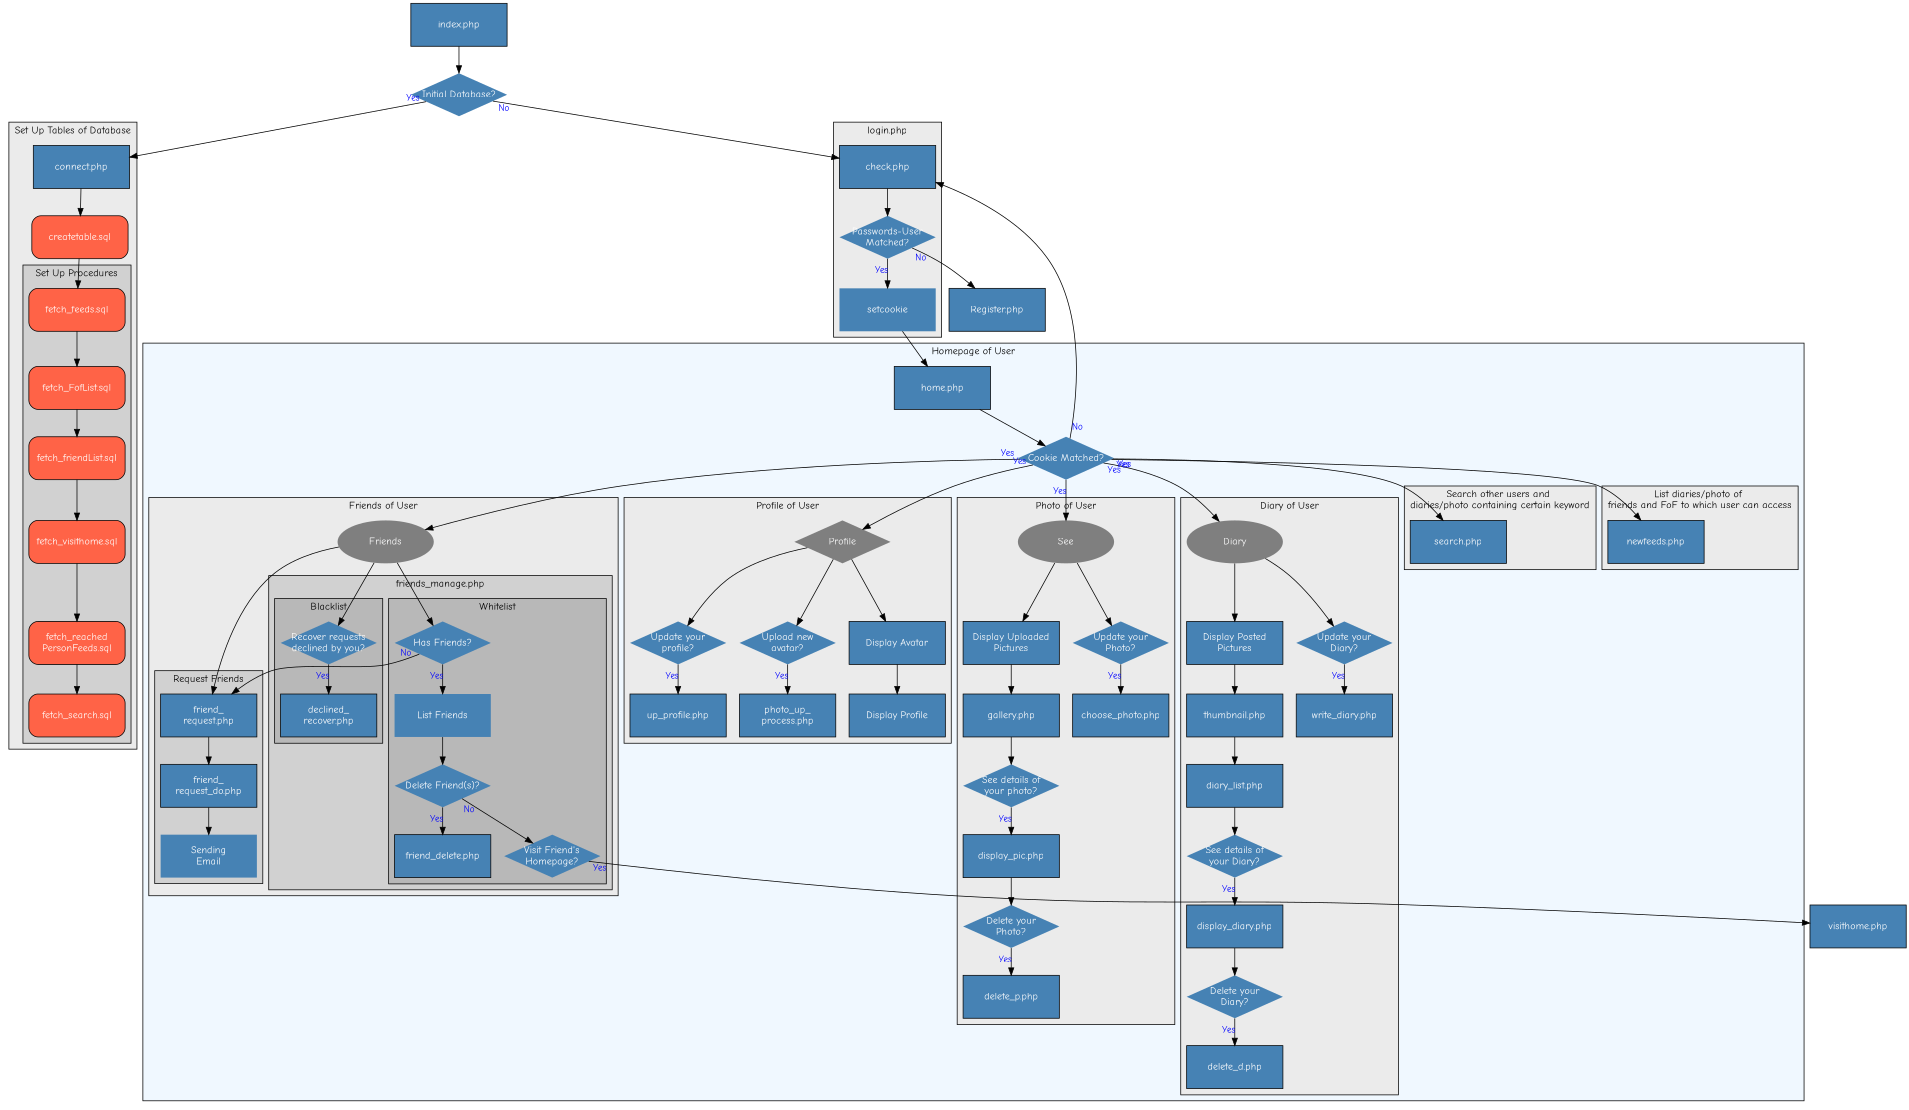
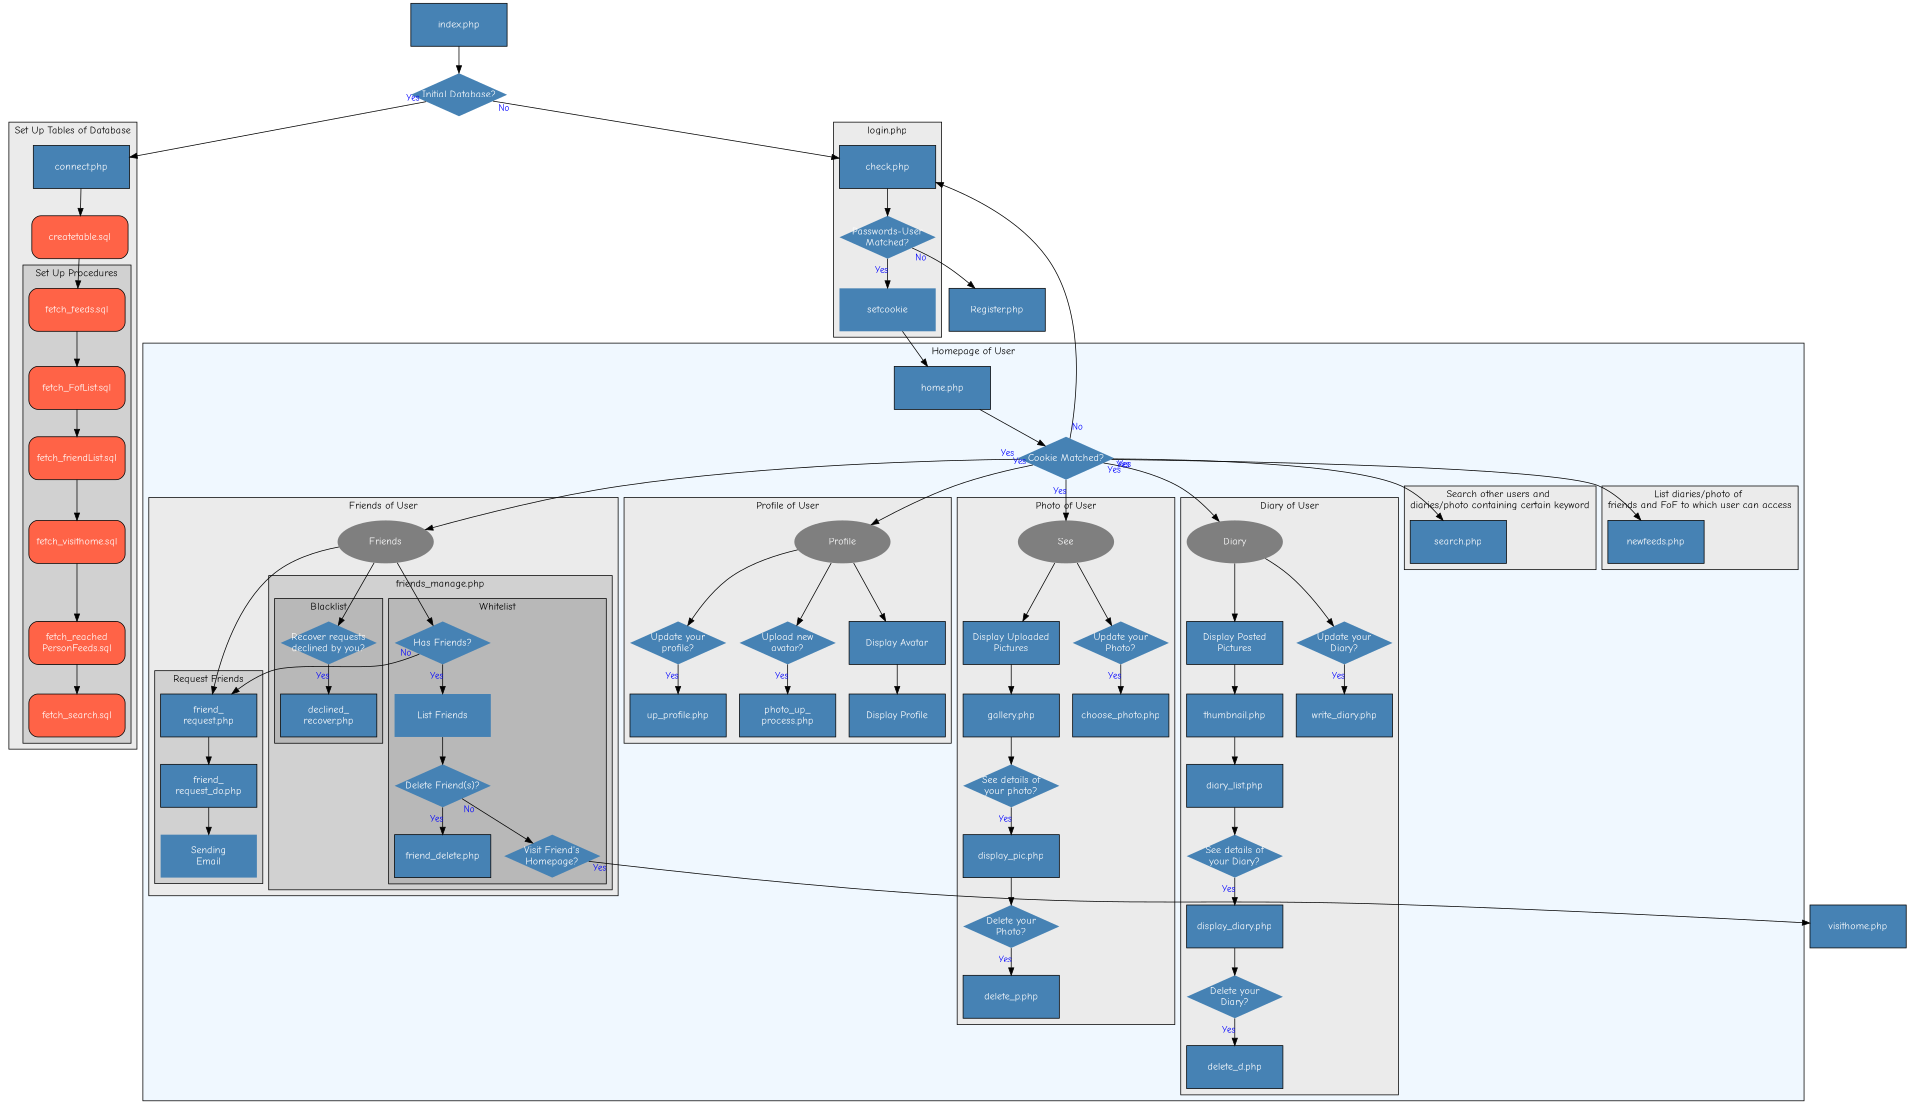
(842, 542) -> (842, 542)
